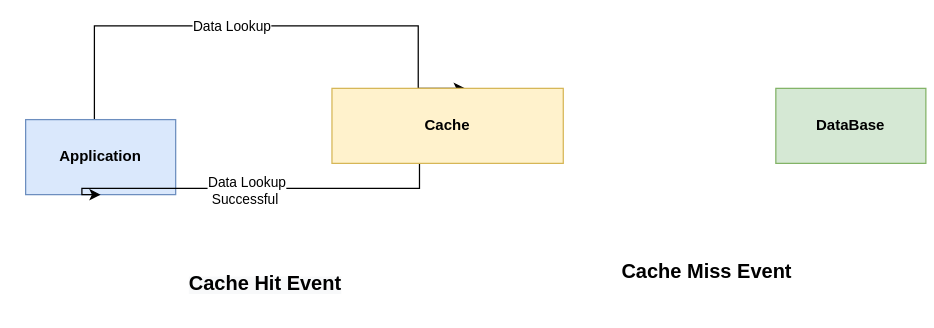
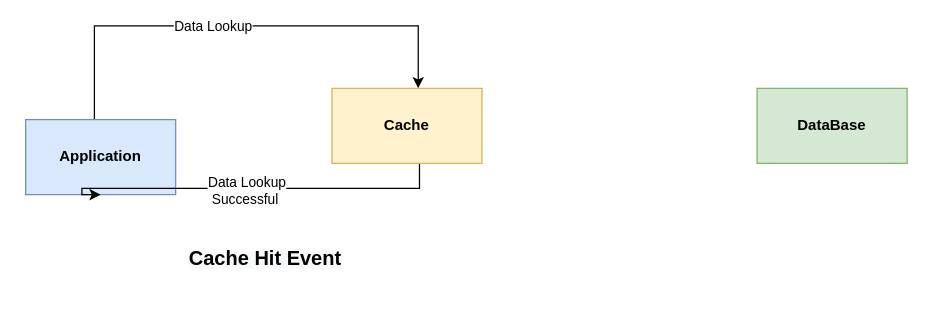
(448, 126) -> (407, 126)
(851, 126) -> (832, 126)
(726, 269) -> none
(293, 282) -> (293, 257)
